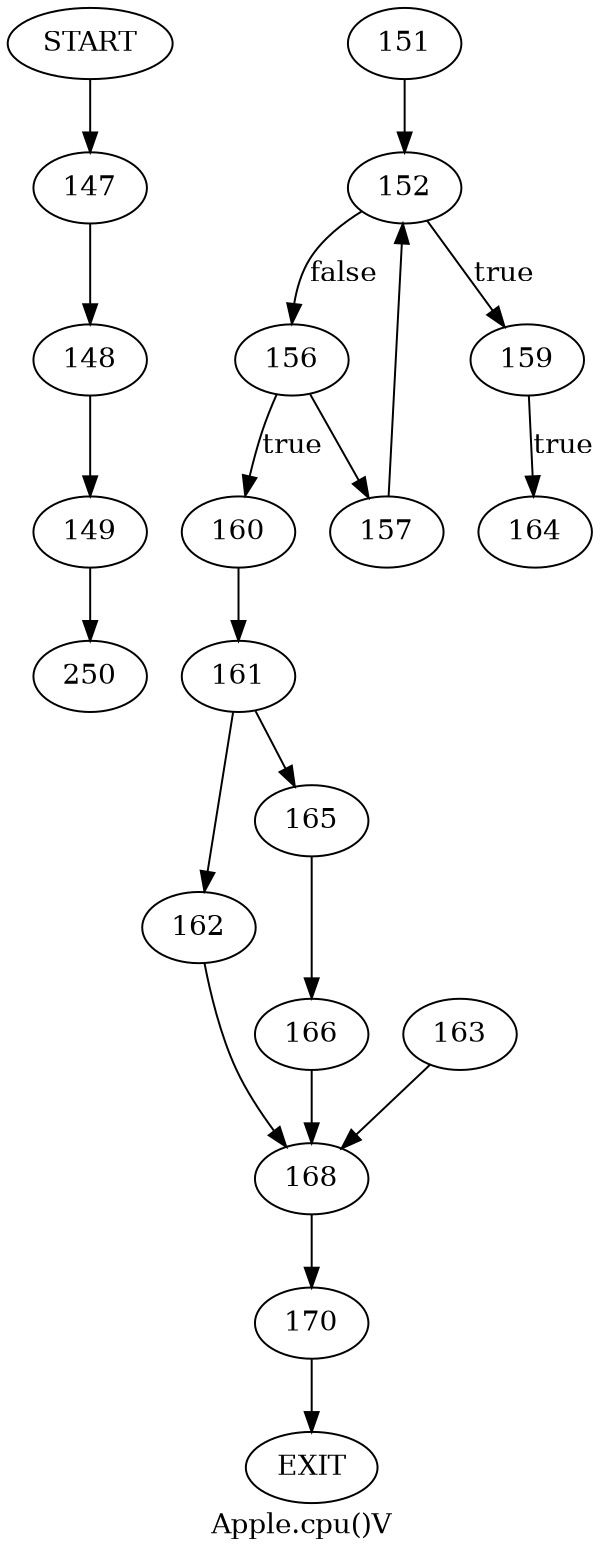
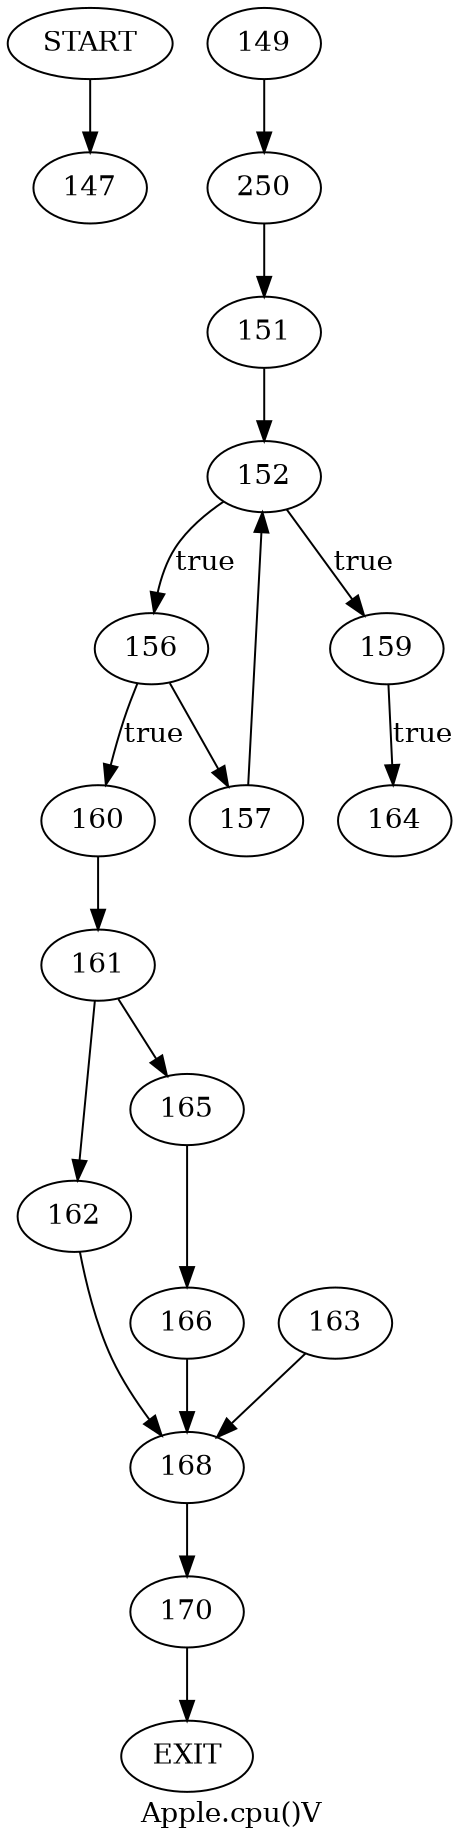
none -> (264, 250)
(343, 274) -> (206, 563)
(90, 360) -> none
